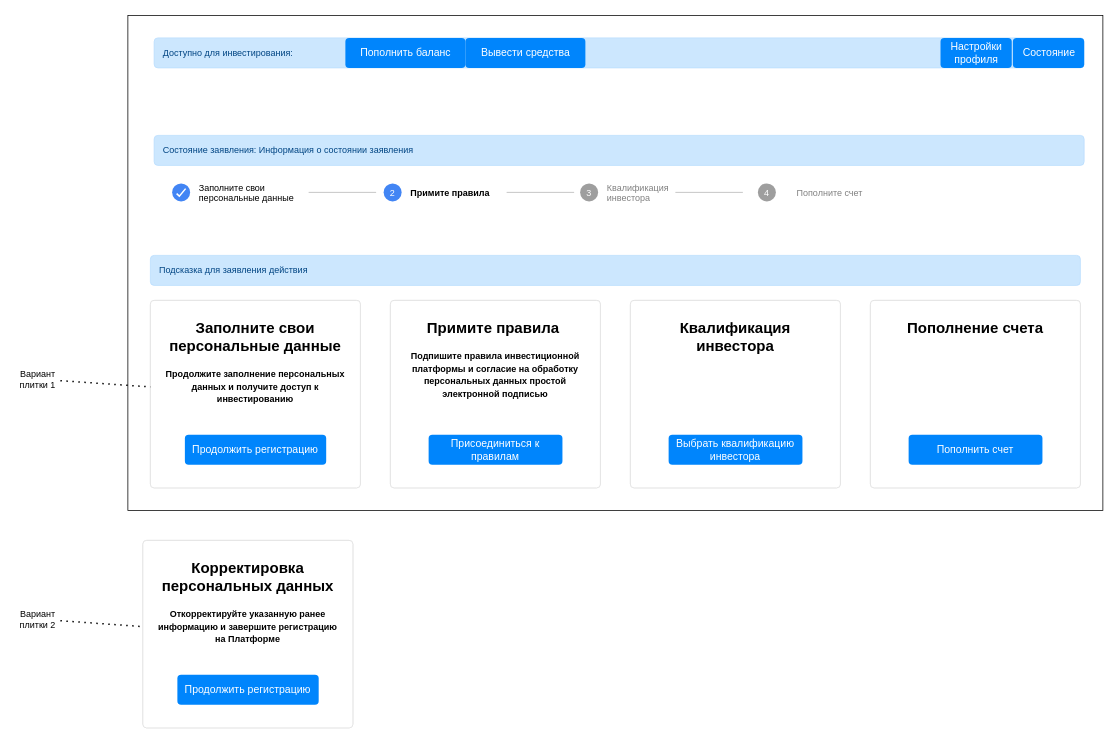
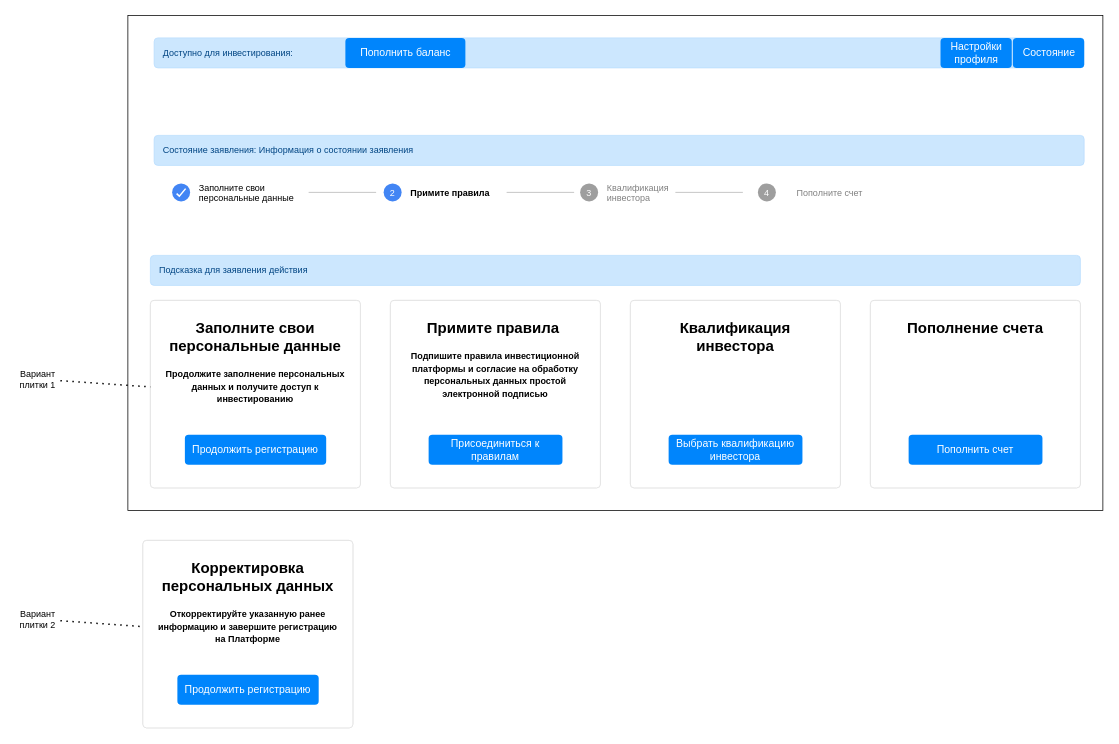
(525, 53) -> none
